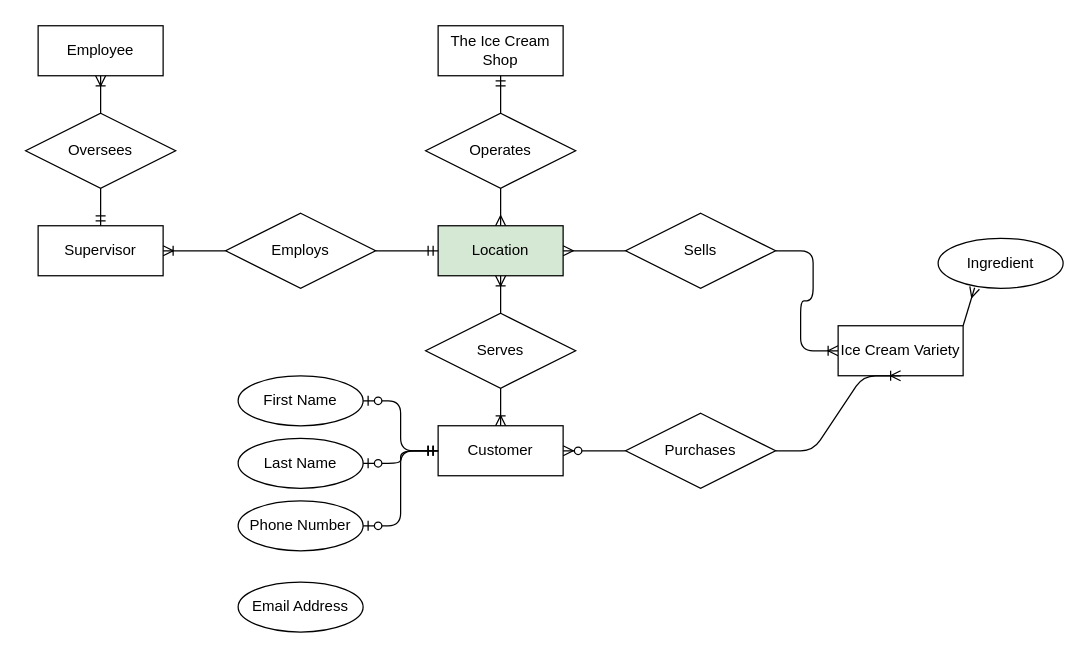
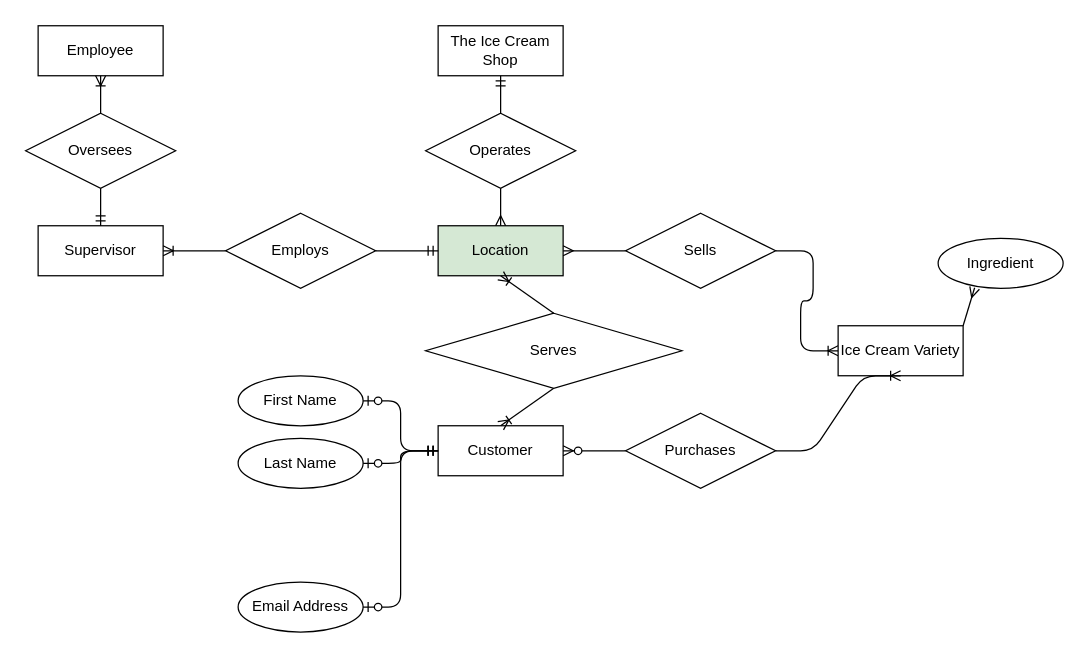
(501, 351) -> (554, 351)
(301, 526) -> none
(379, 526) -> none
none -> (401, 576)
